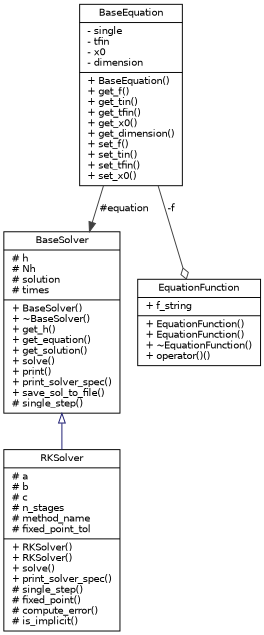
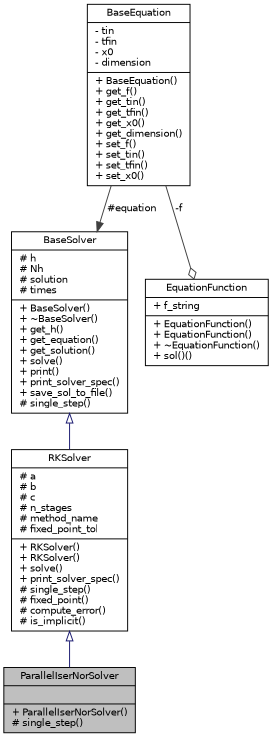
(105, 31) -> (105, 31)
(178, 356) -> (173, 356)
none -> (70, 700)
